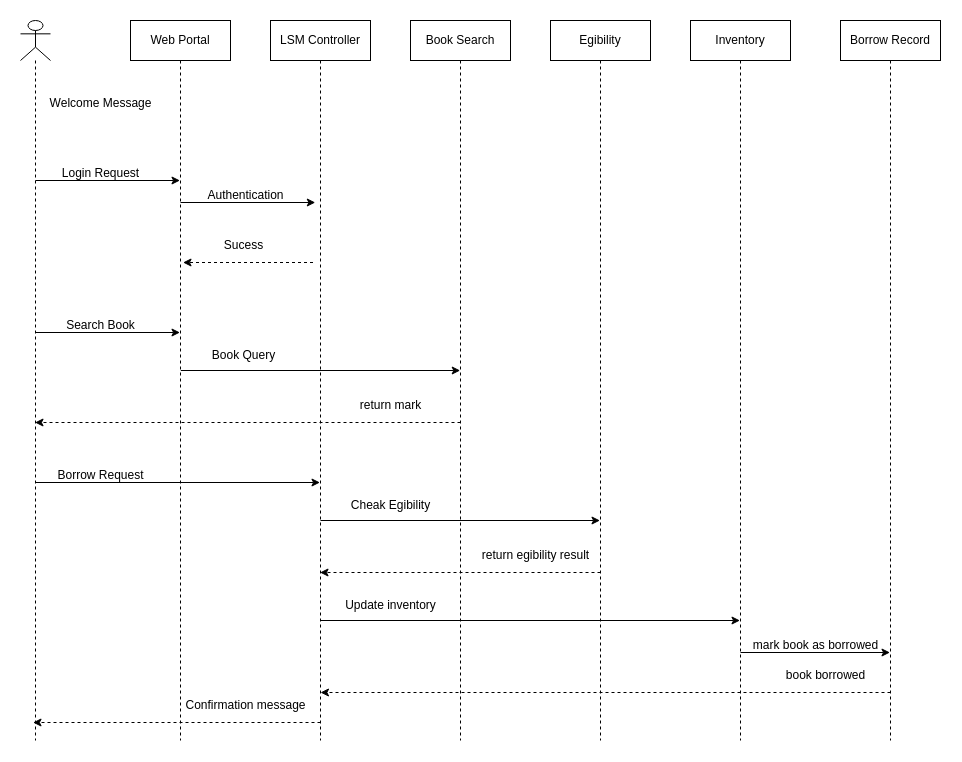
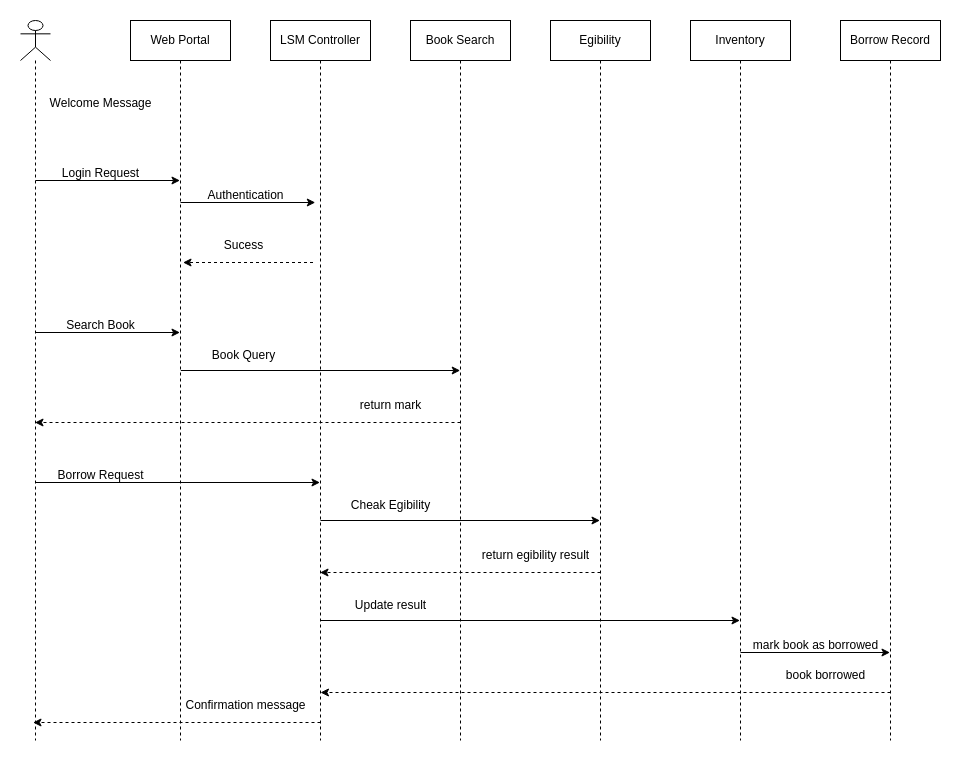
(391, 606) -> (391, 606)
